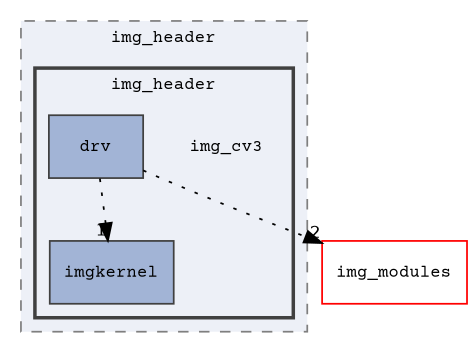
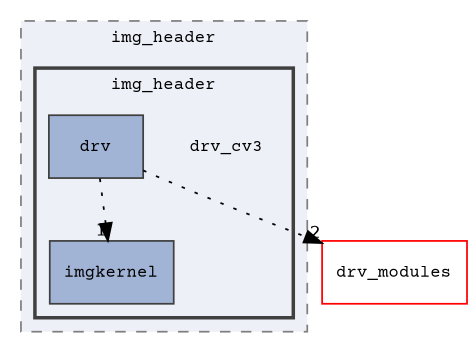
(227, 147) -> (227, 147)
(395, 272) -> (395, 272)
